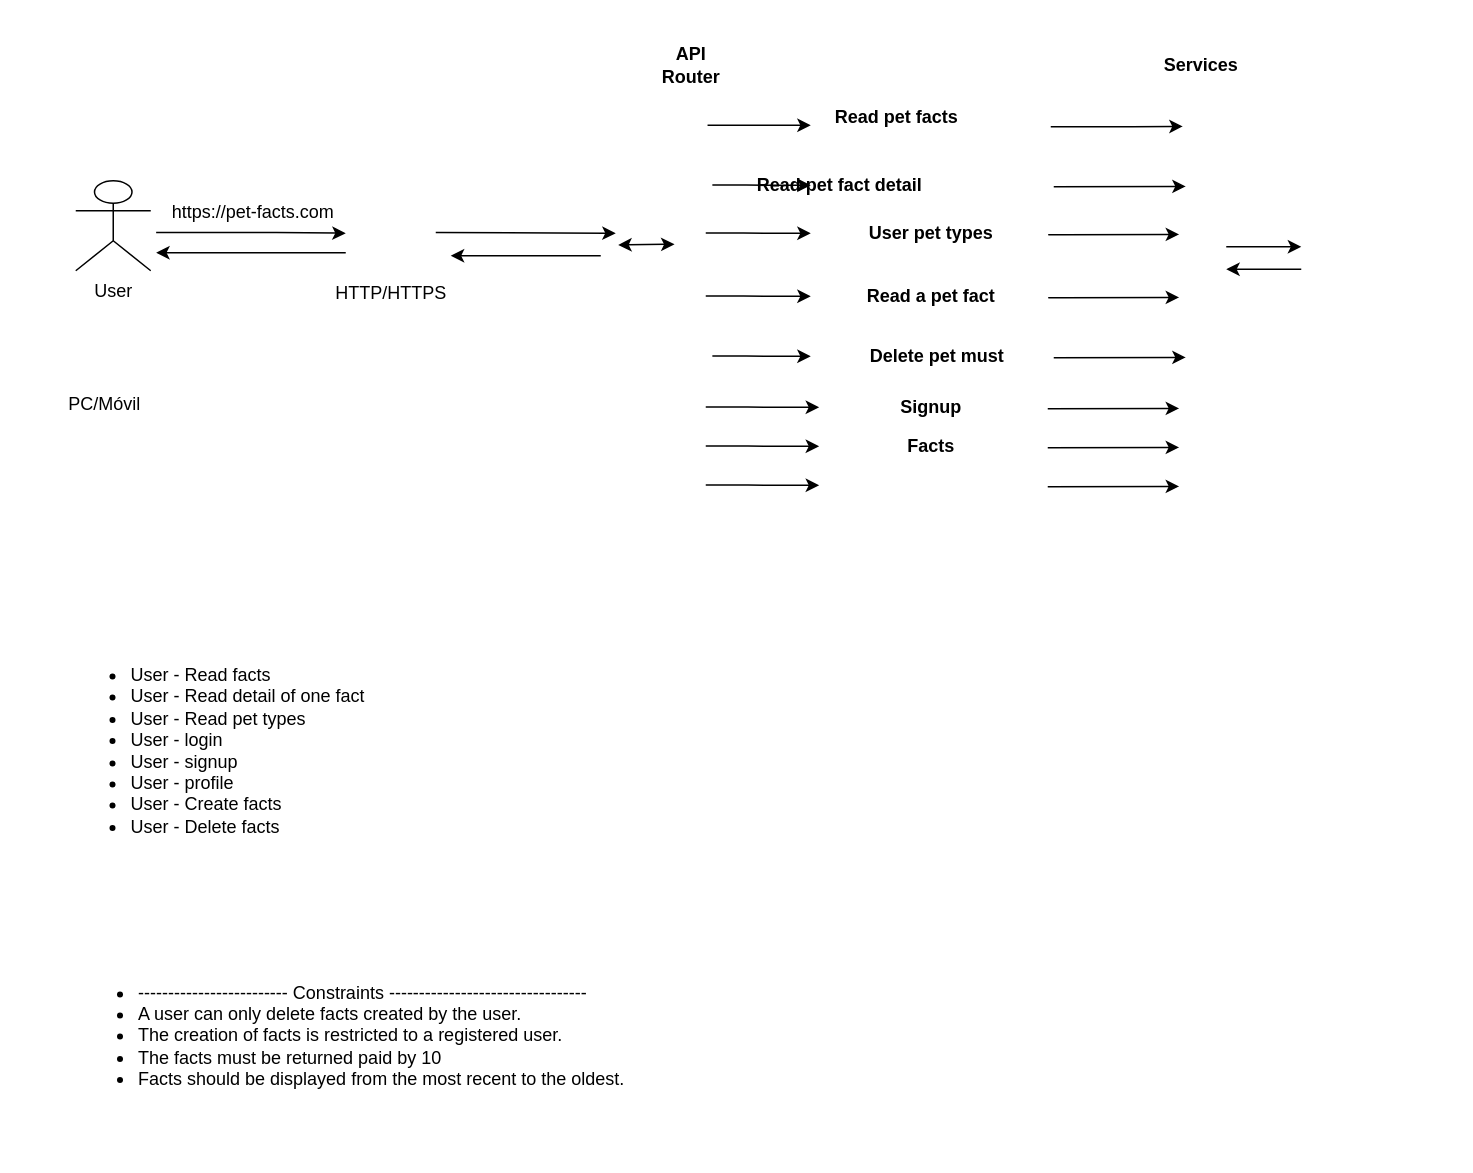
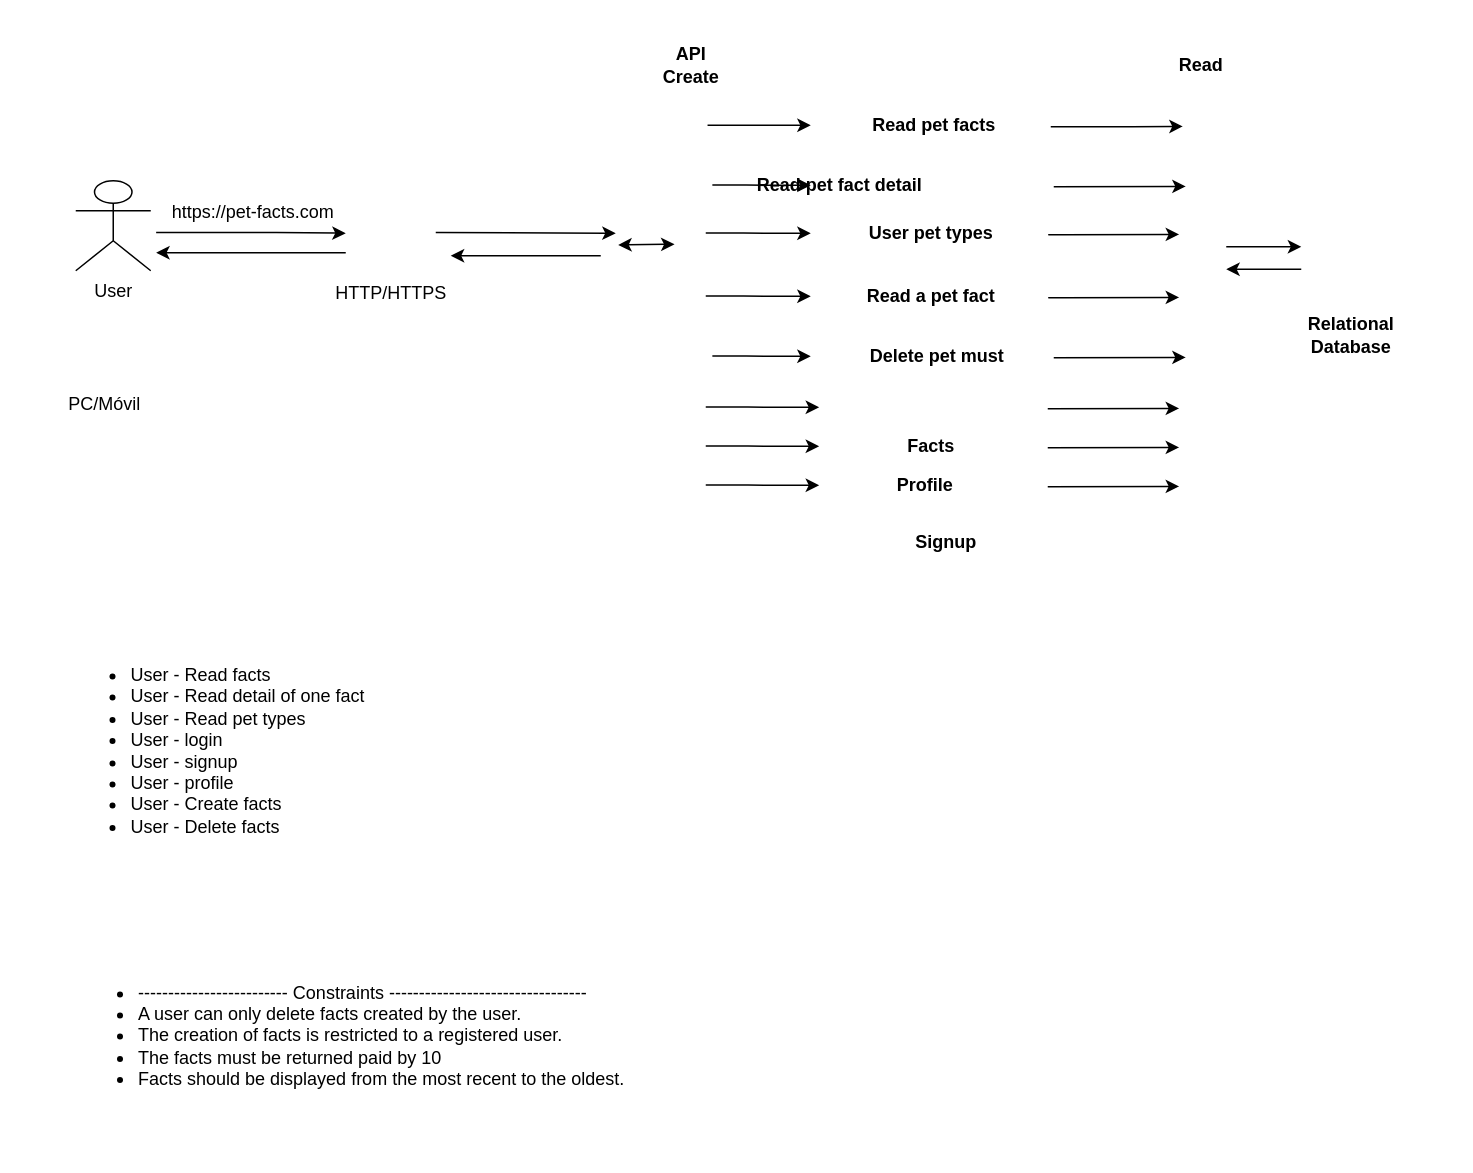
(692, 65) -> (692, 65)
(1202, 65) -> (1202, 65)
(896, 118) -> (934, 125)
none -> (1351, 335)
(930, 407) -> (945, 542)
none -> (924, 485)
